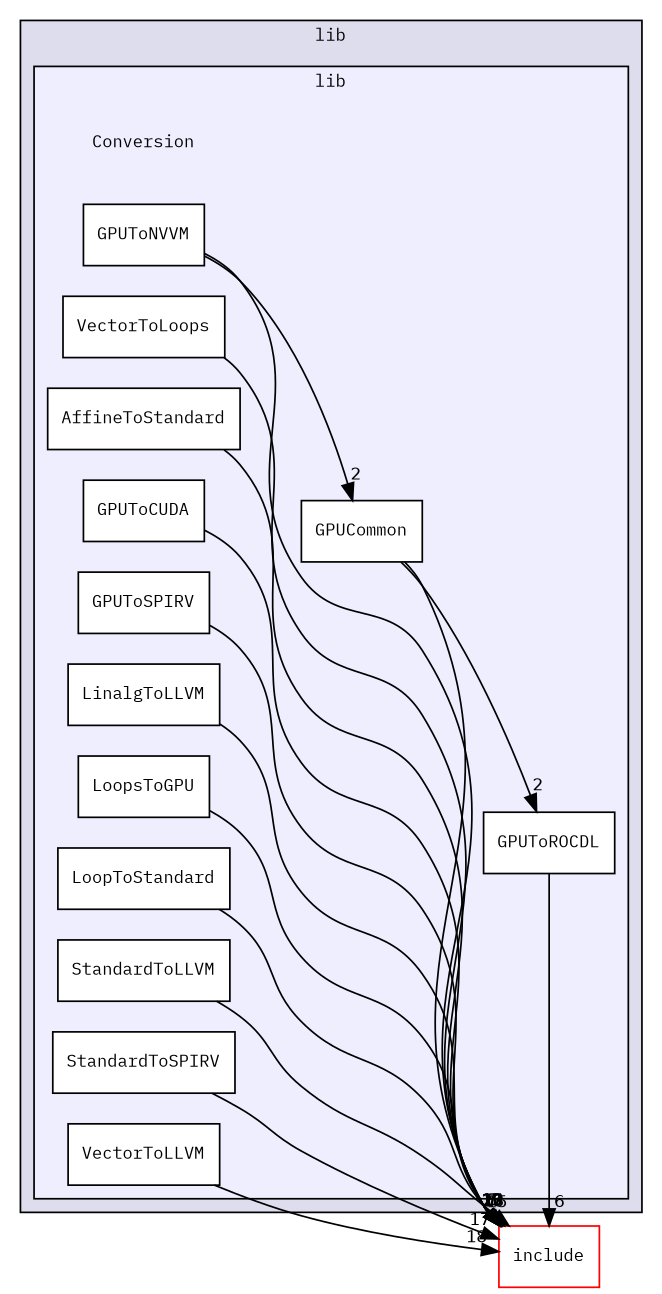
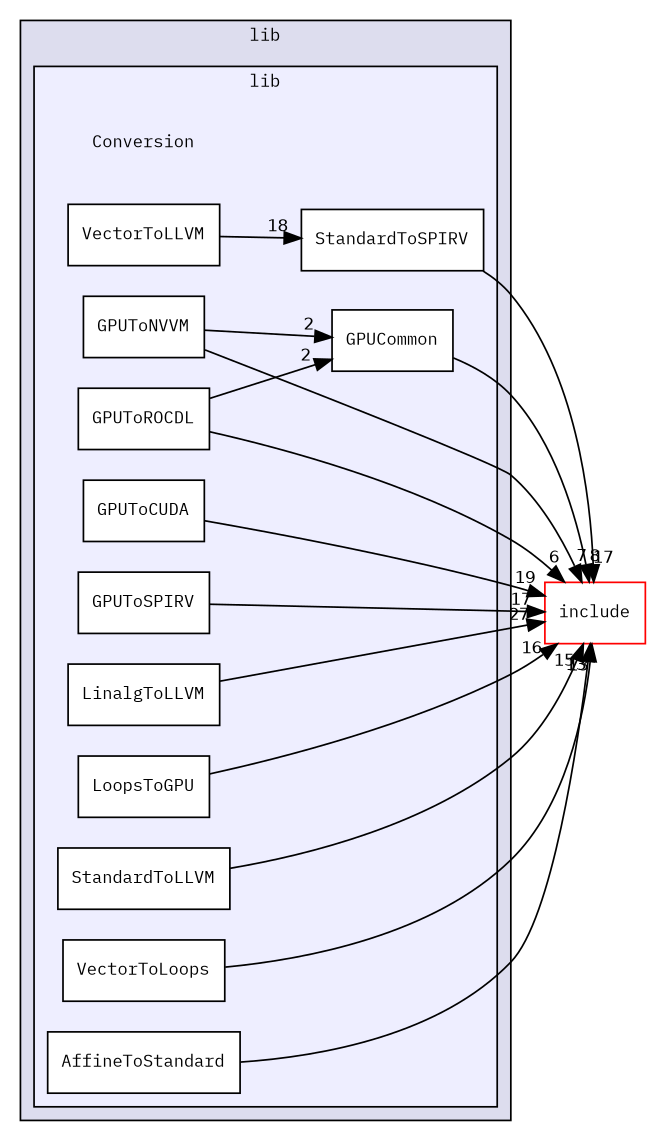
(476, 673) -> (260, 382)
(144, 879) -> none
(345, 1227) -> (252, 237)
